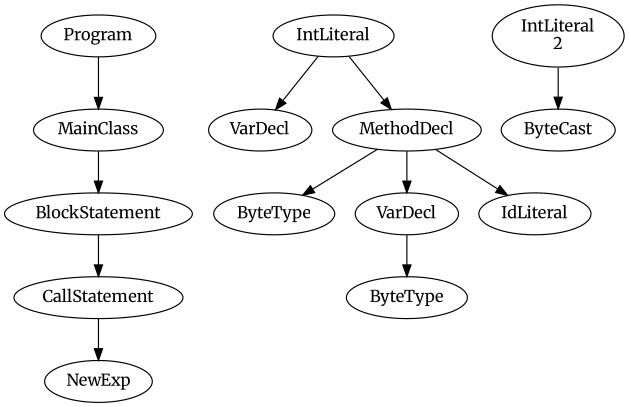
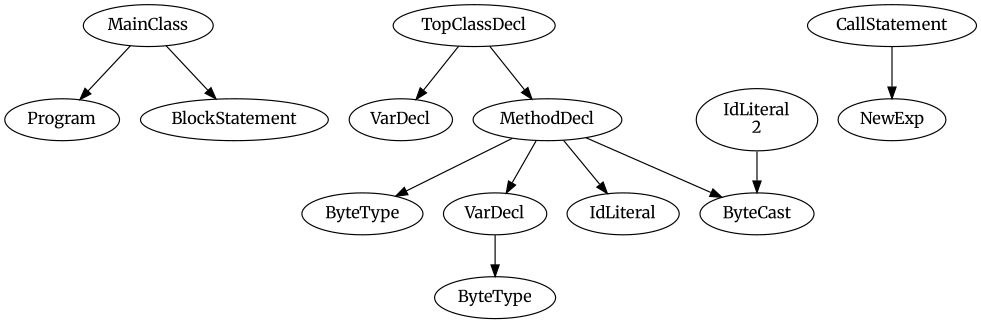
(334, 36) -> (474, 26)
(558, 36) -> (757, 120)
(98, 77) -> (109, 68)
none -> (648, 165)
(98, 250) -> none
